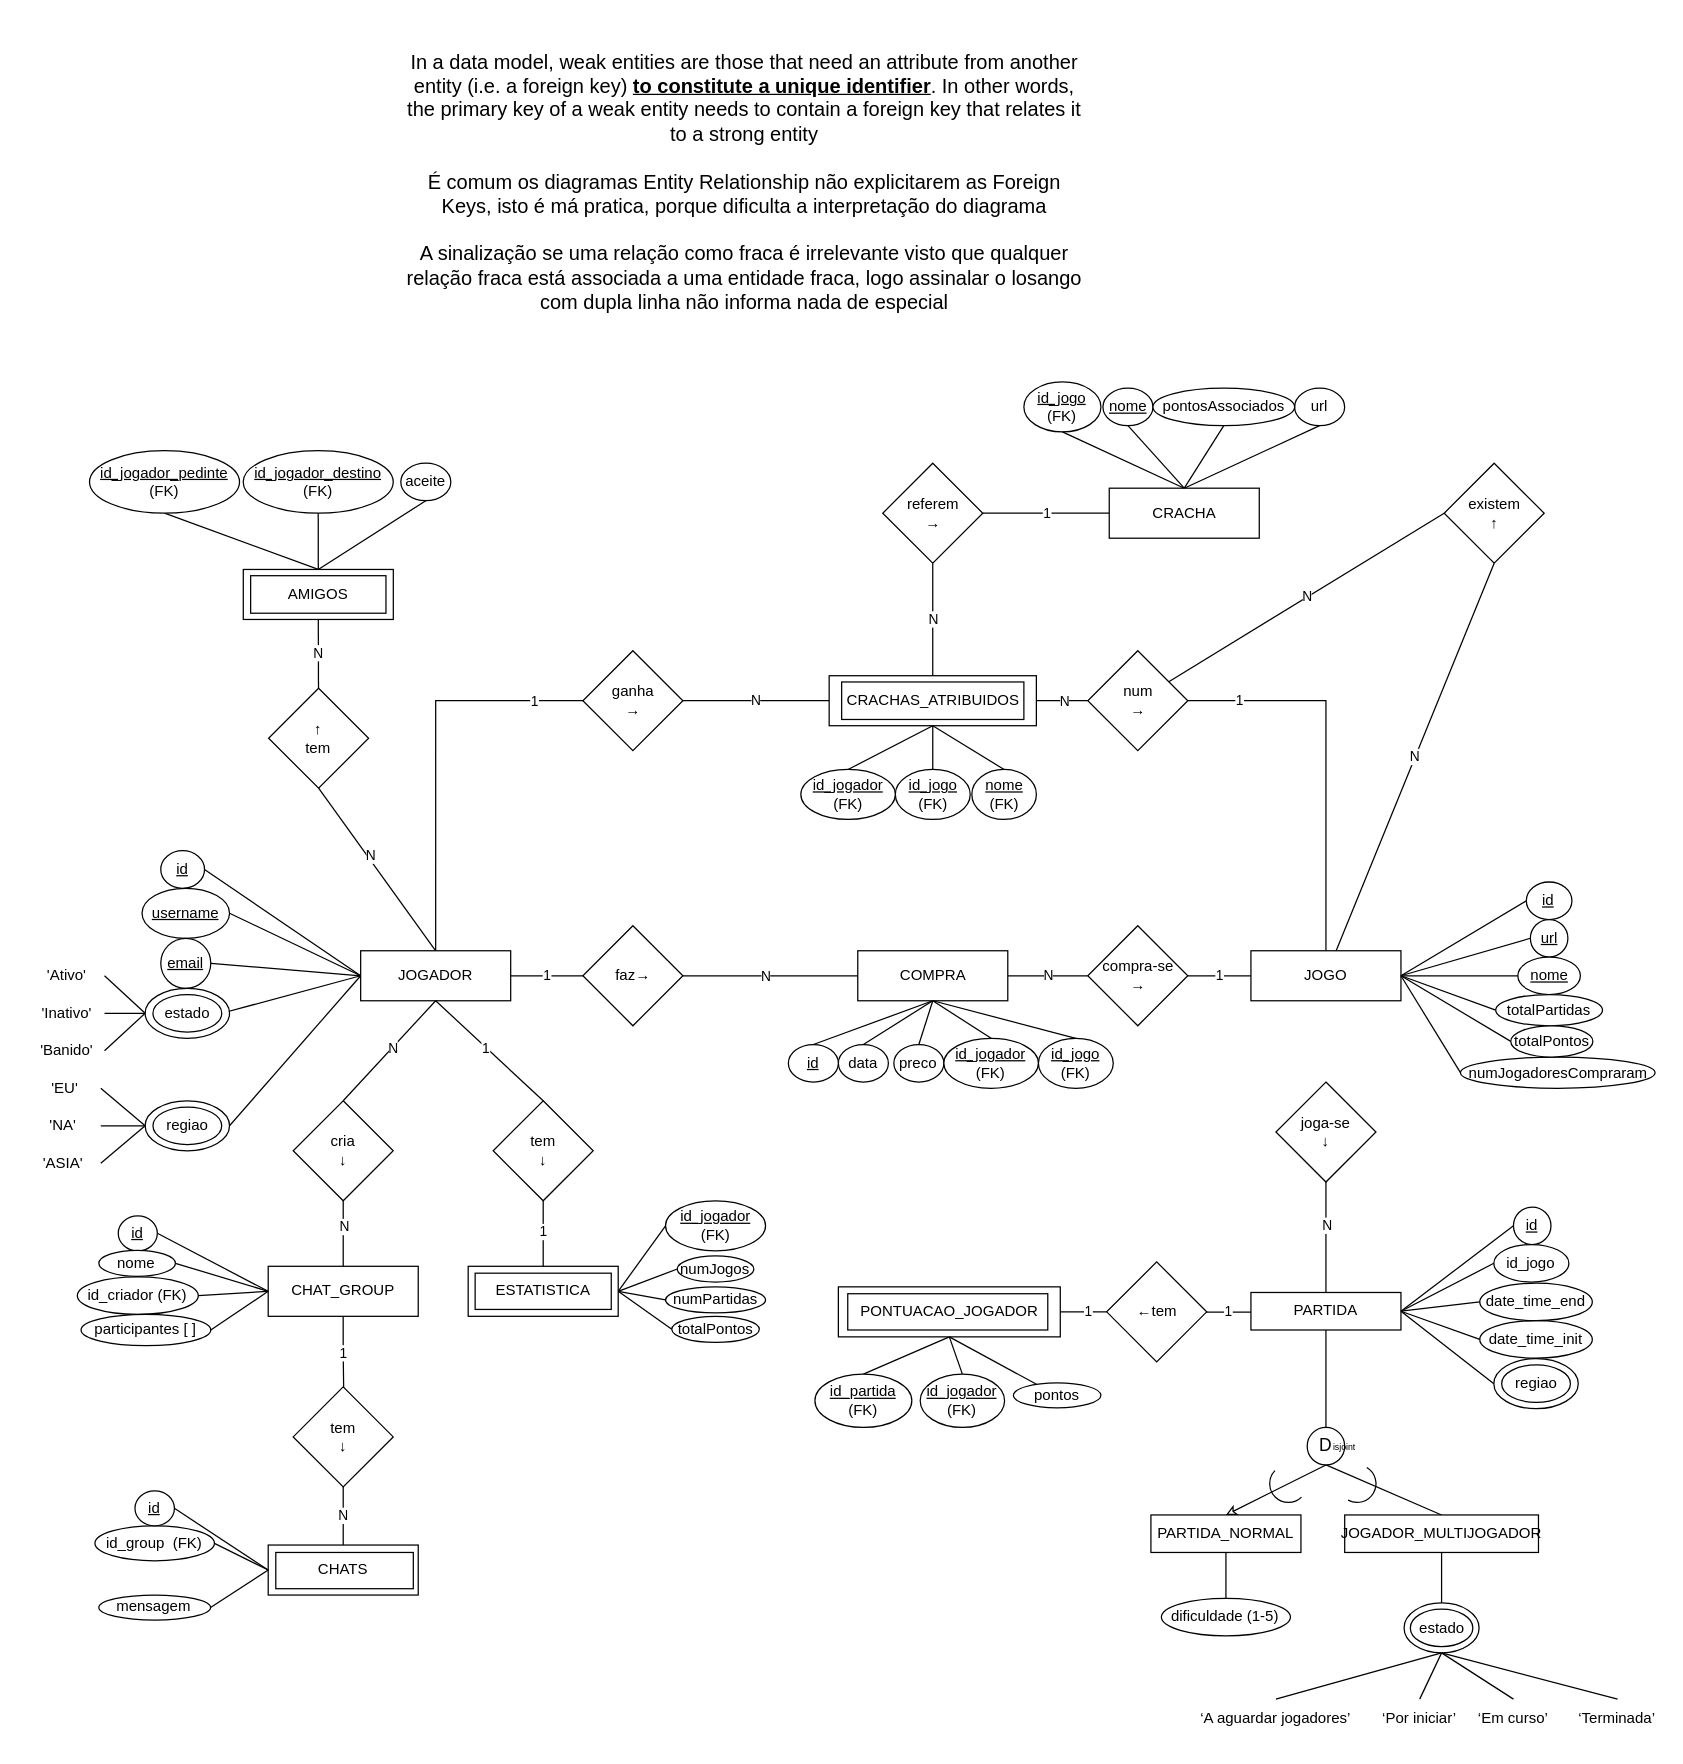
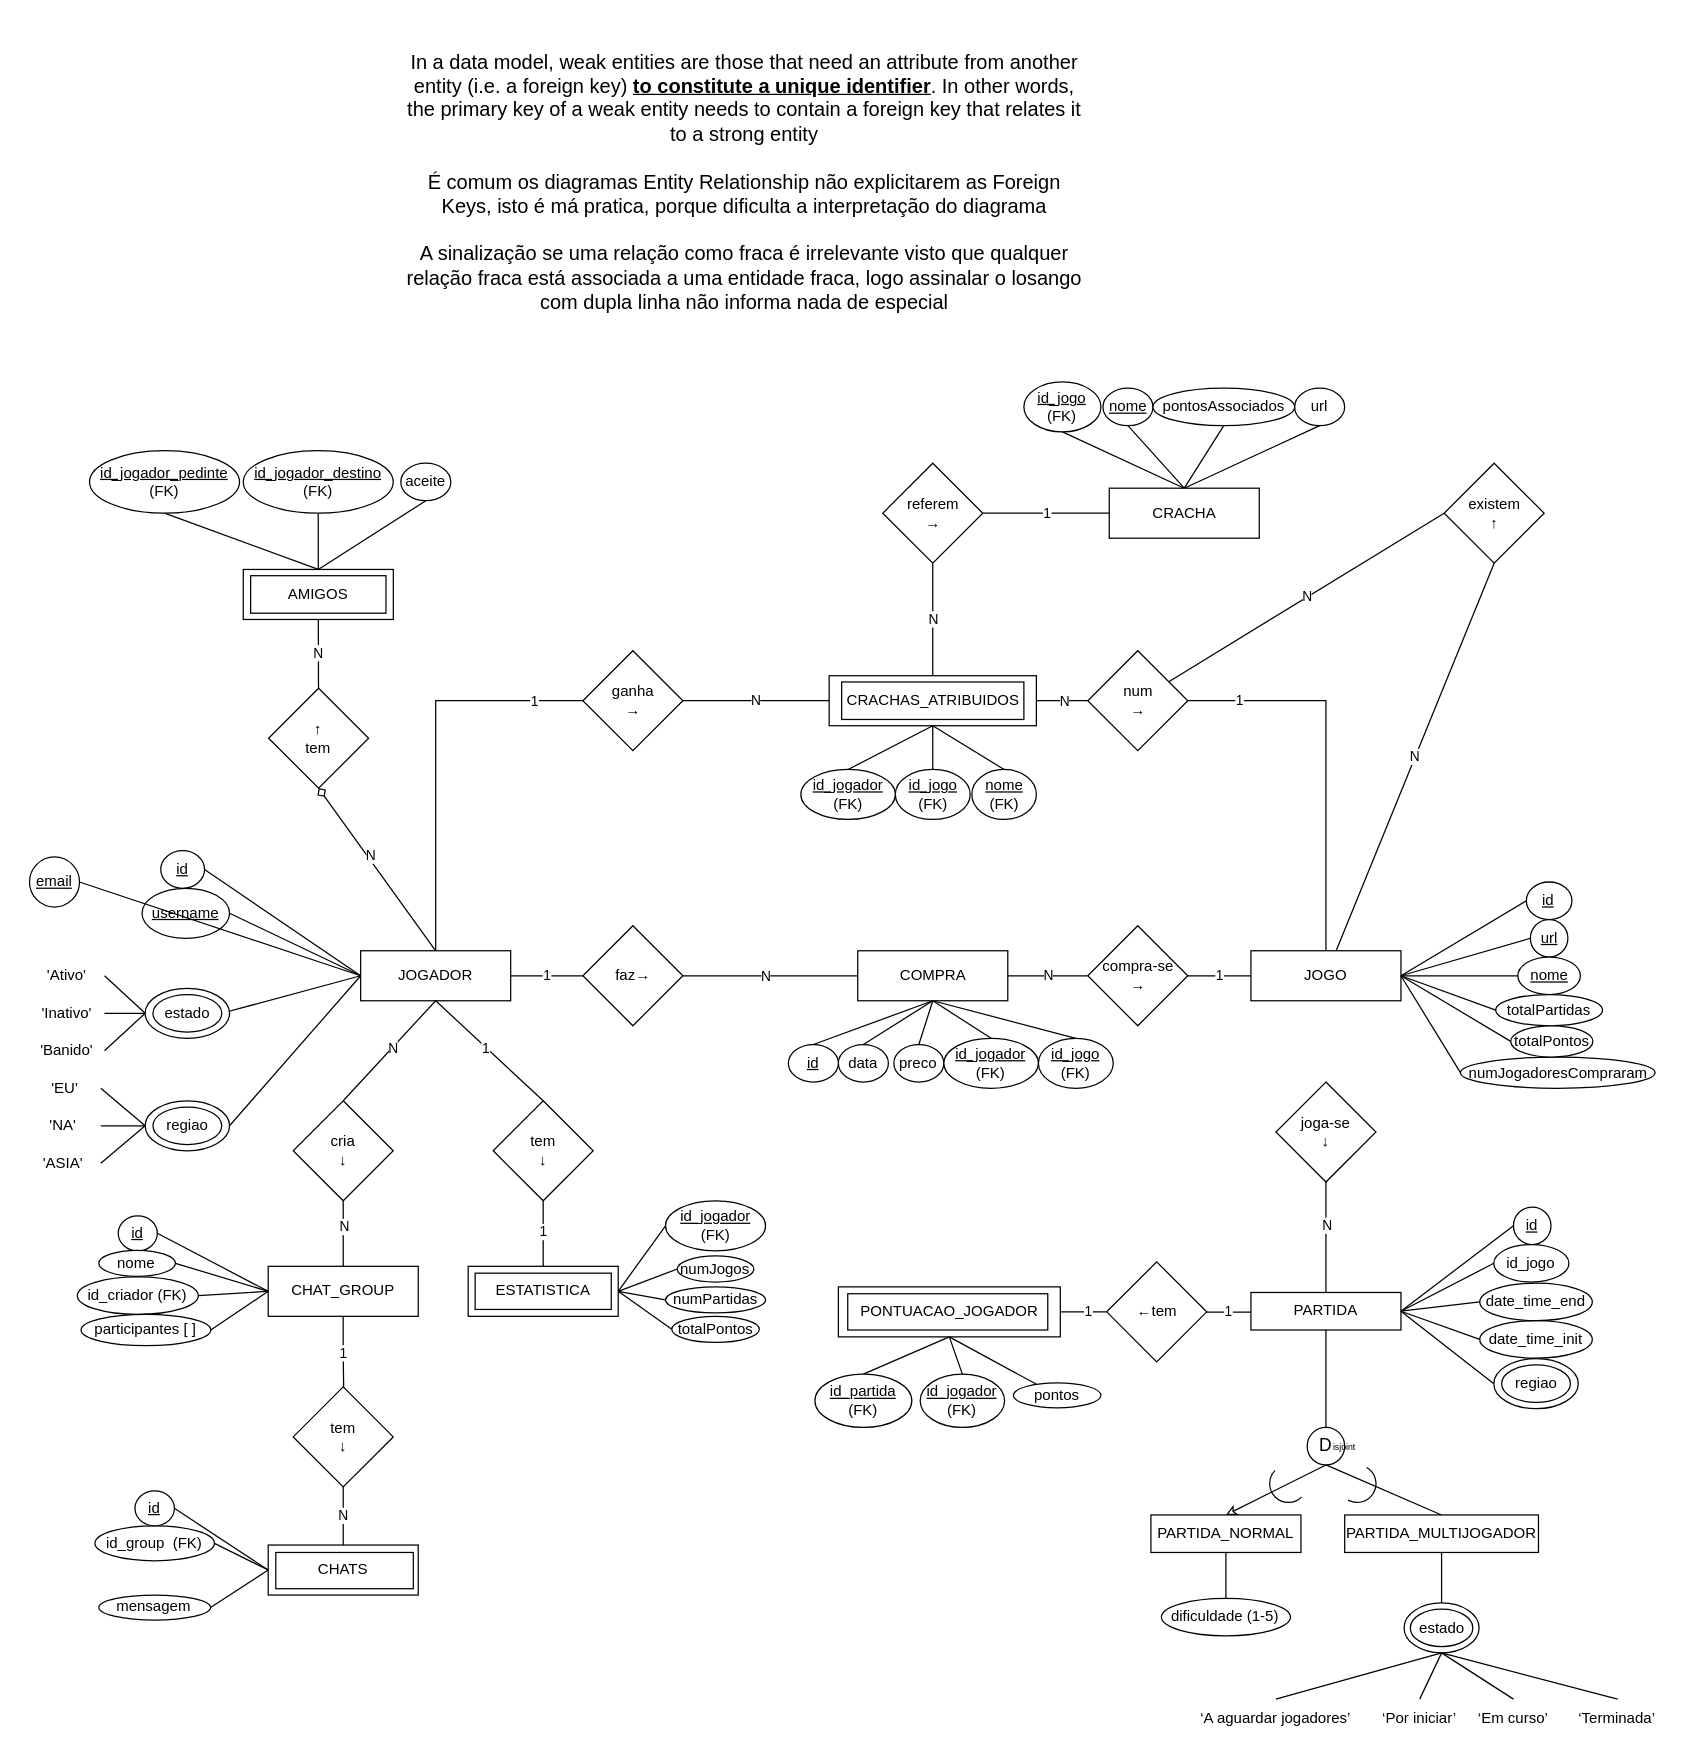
(321, 792) -> (324, 796)
(186, 963) -> (54, 882)
(1441, 1533) -> (1441, 1533)
